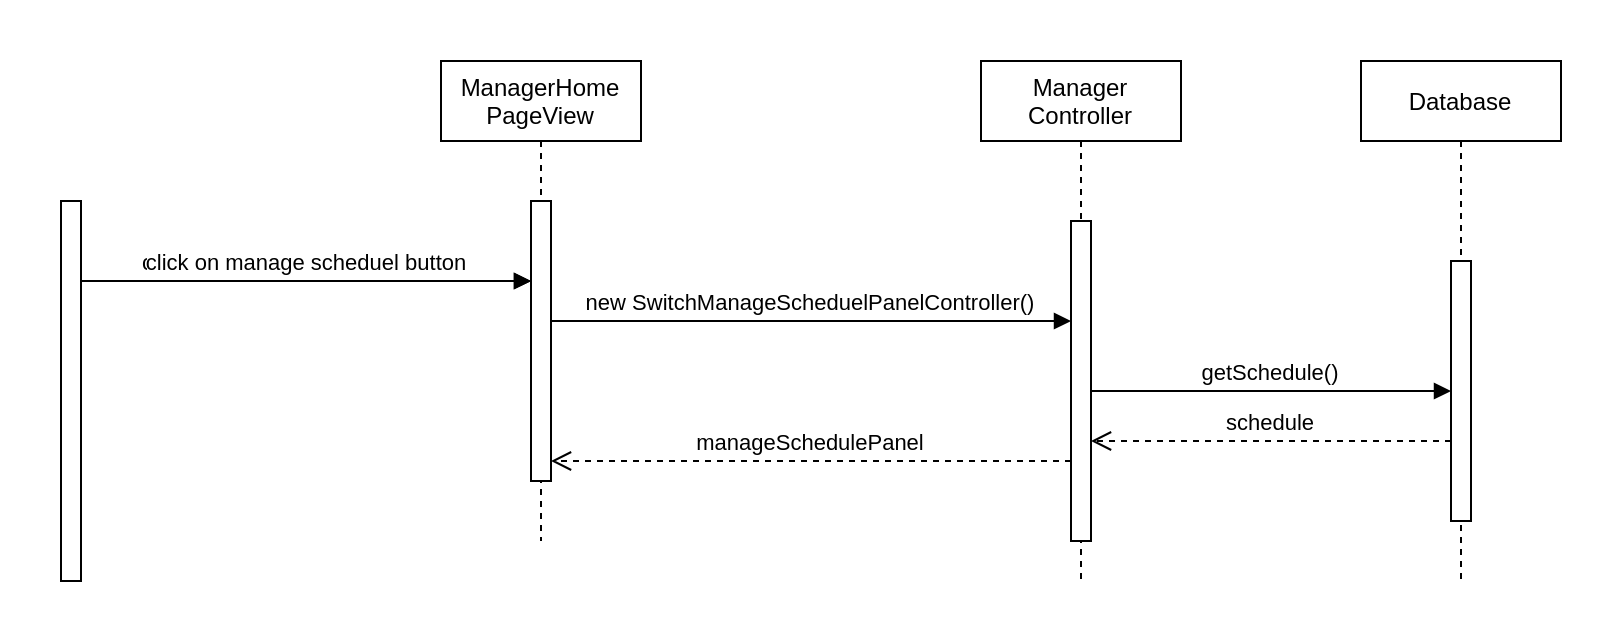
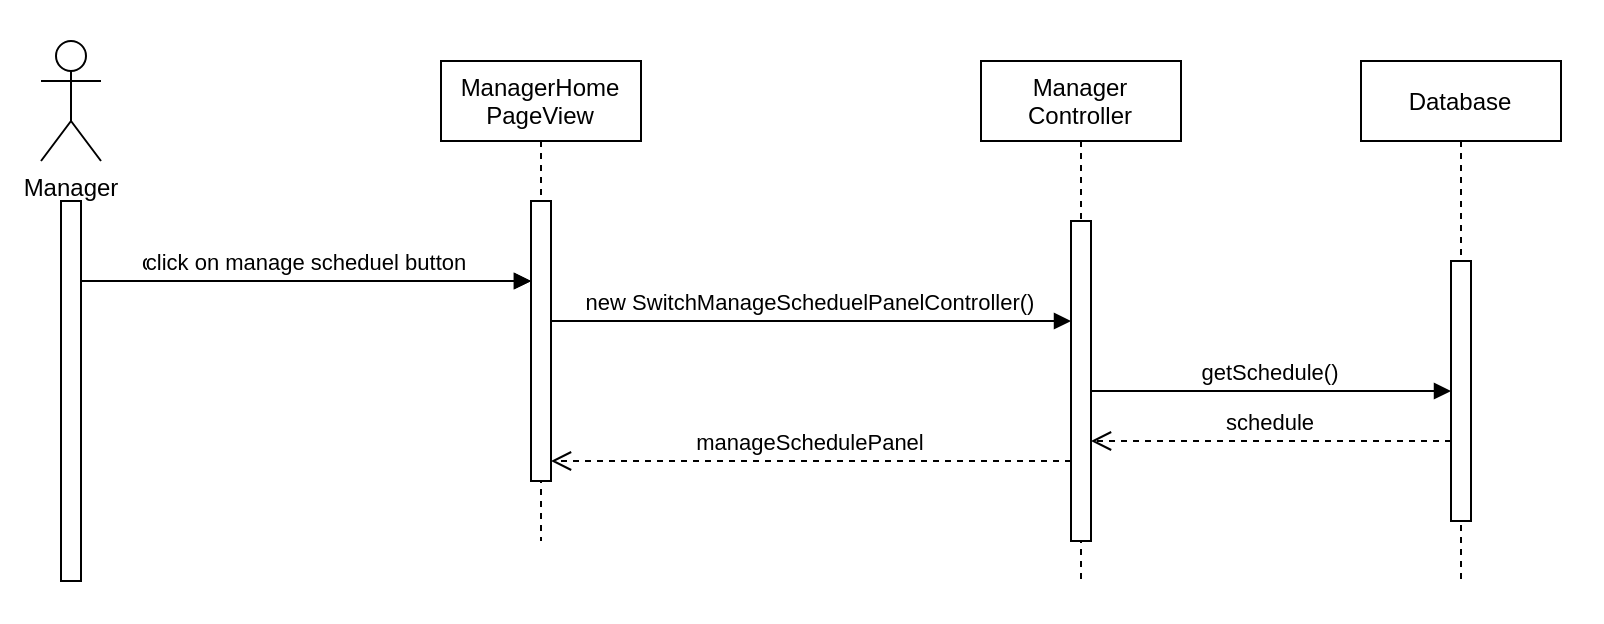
none -> (71, 101)
